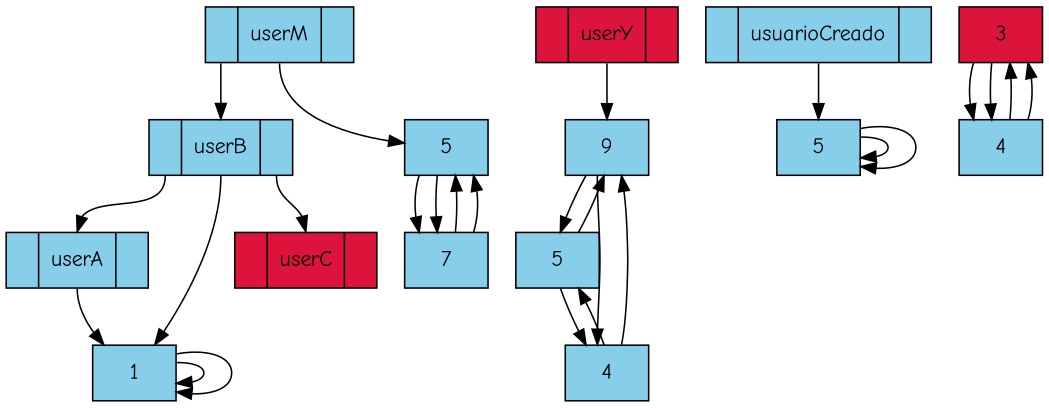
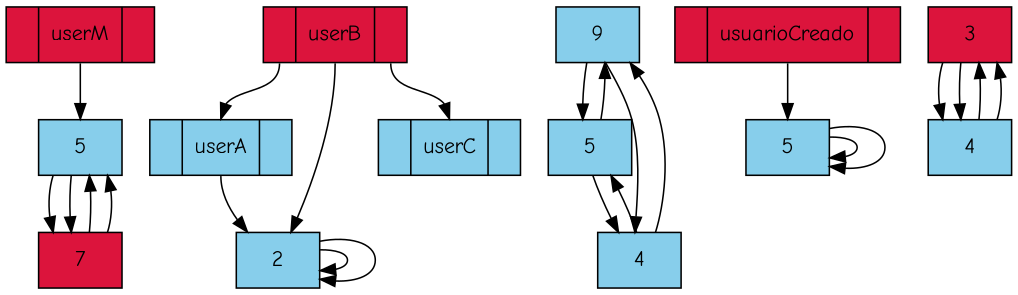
(280, 35) -> (80, 35)
(607, 35) -> none
(819, 35) -> (788, 35)
(221, 83) -> none
(221, 147) -> (335, 35)
(306, 260) -> (449, 147)
(446, 260) -> (80, 260)
(134, 373) -> (278, 260)
